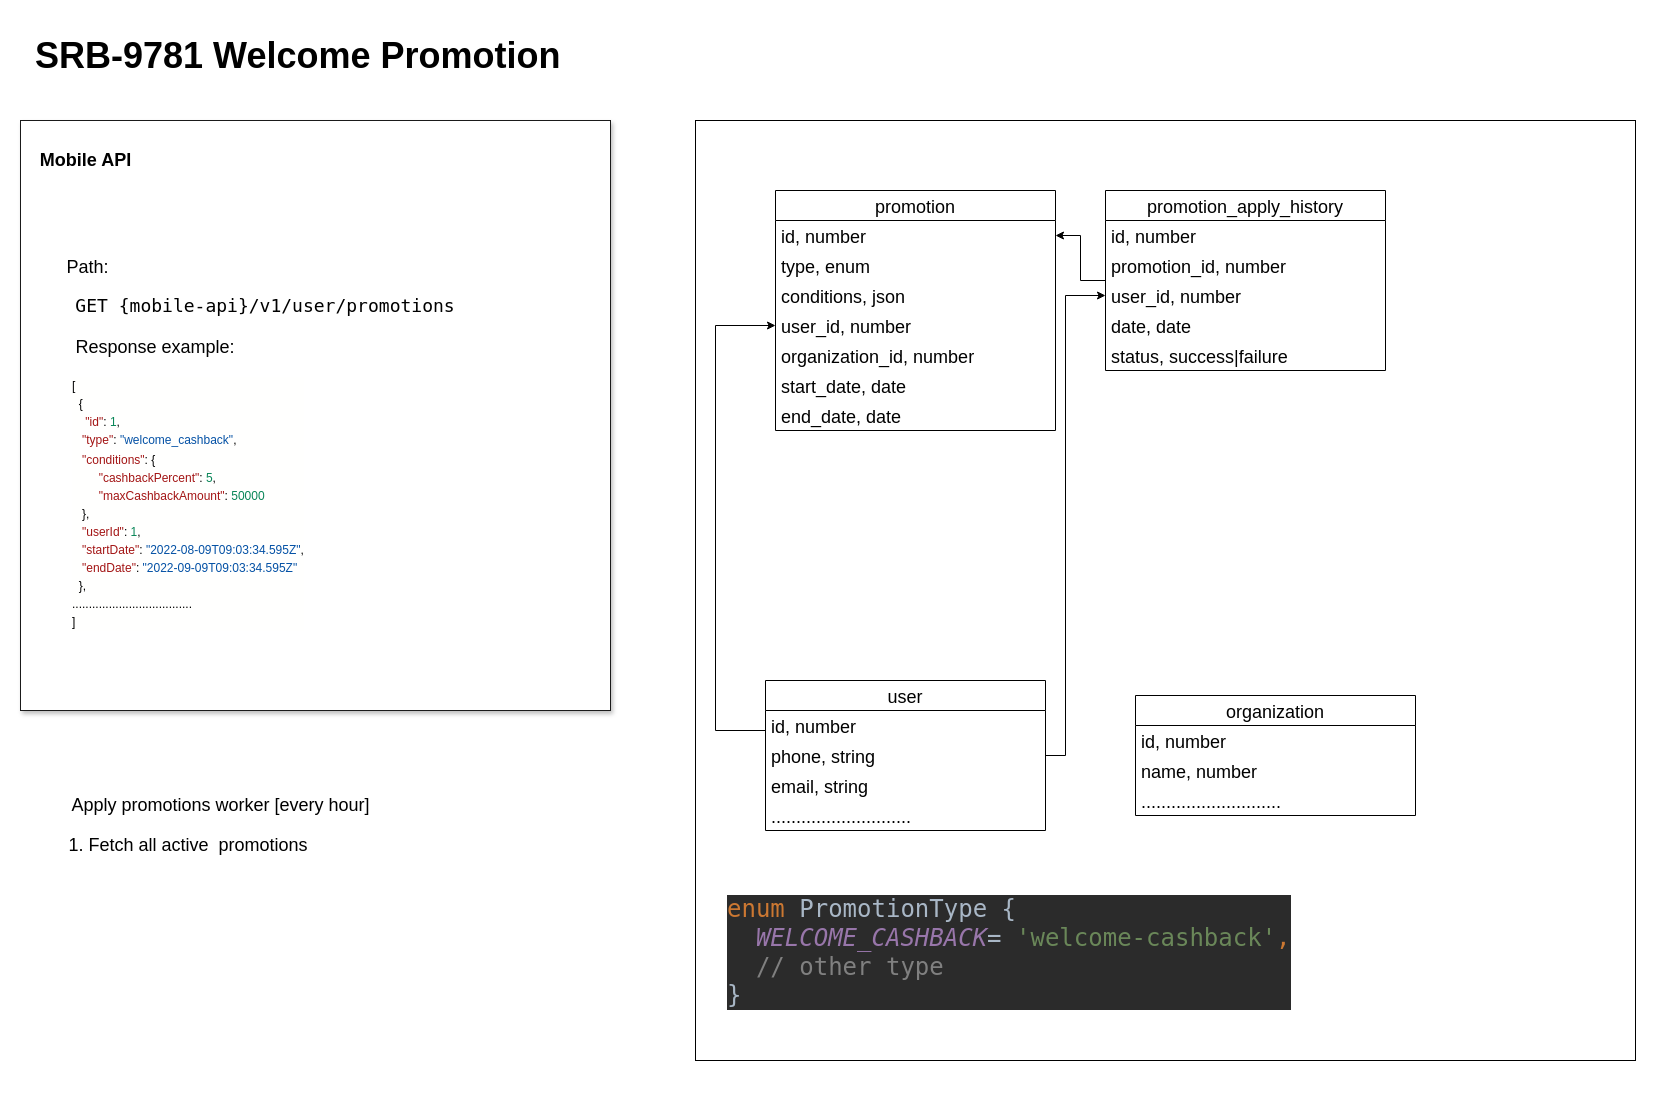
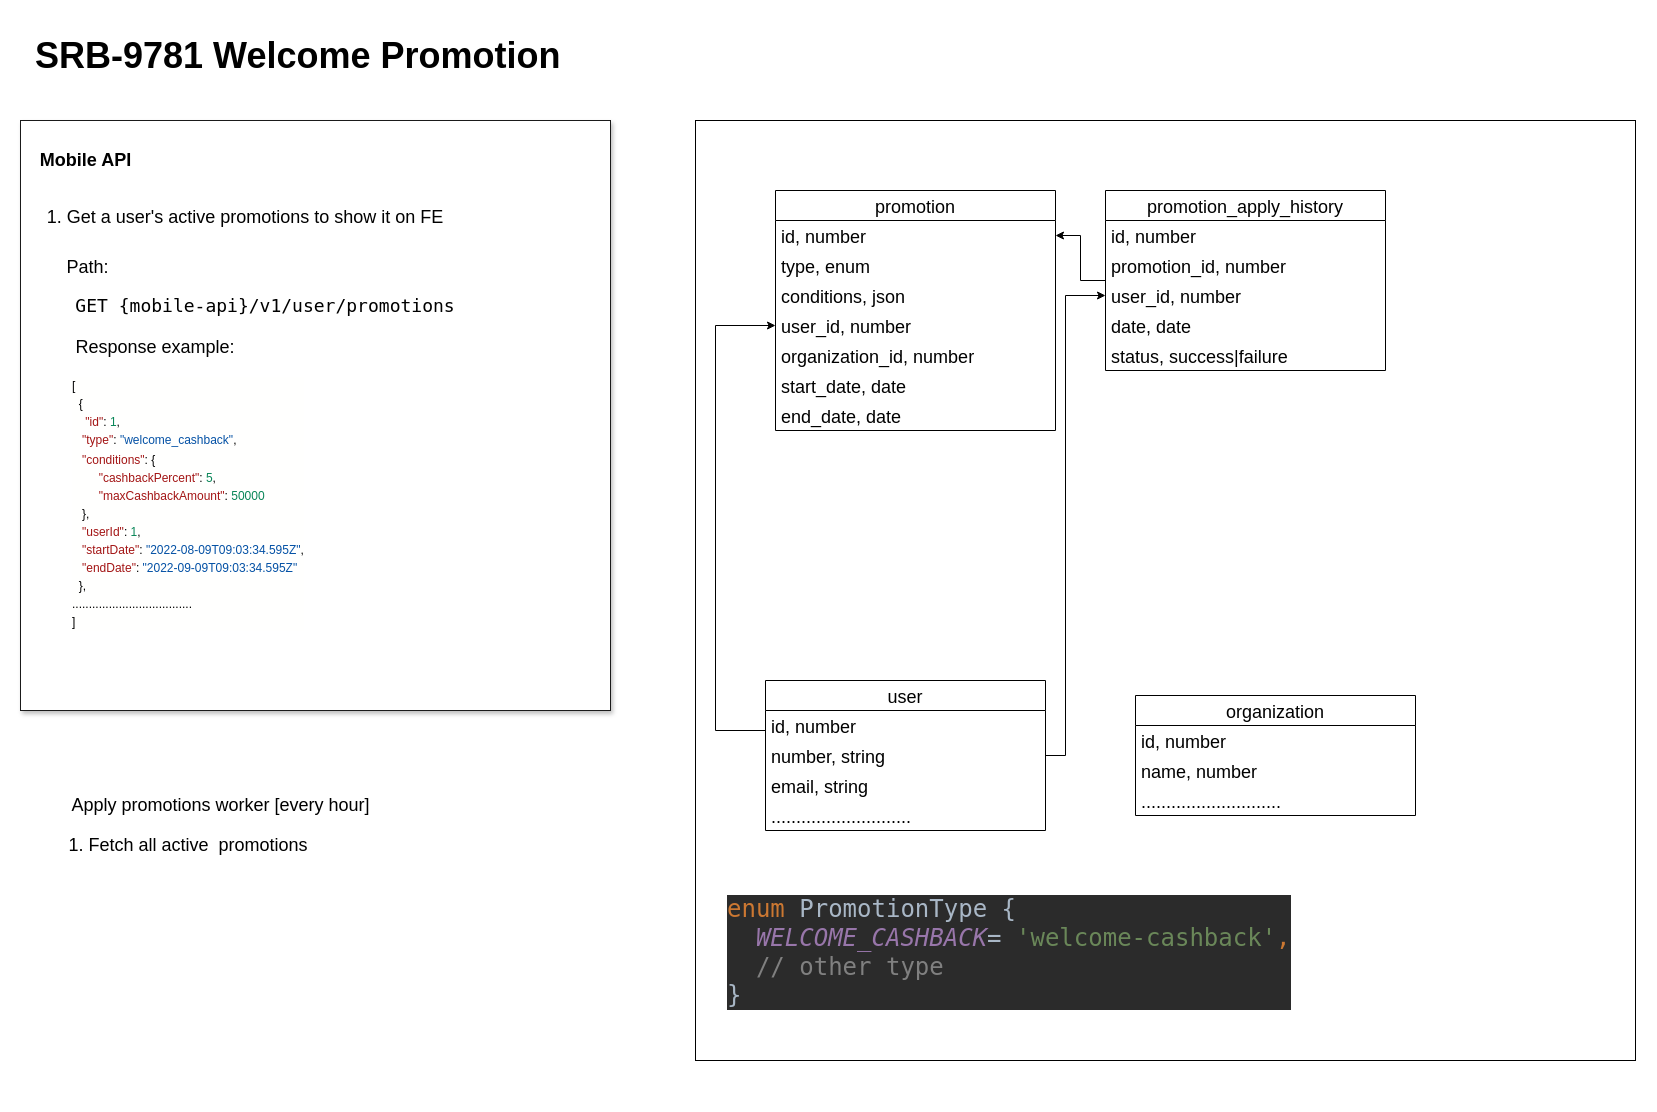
none -> (238, 216)
(830, 757) -> (835, 757)
